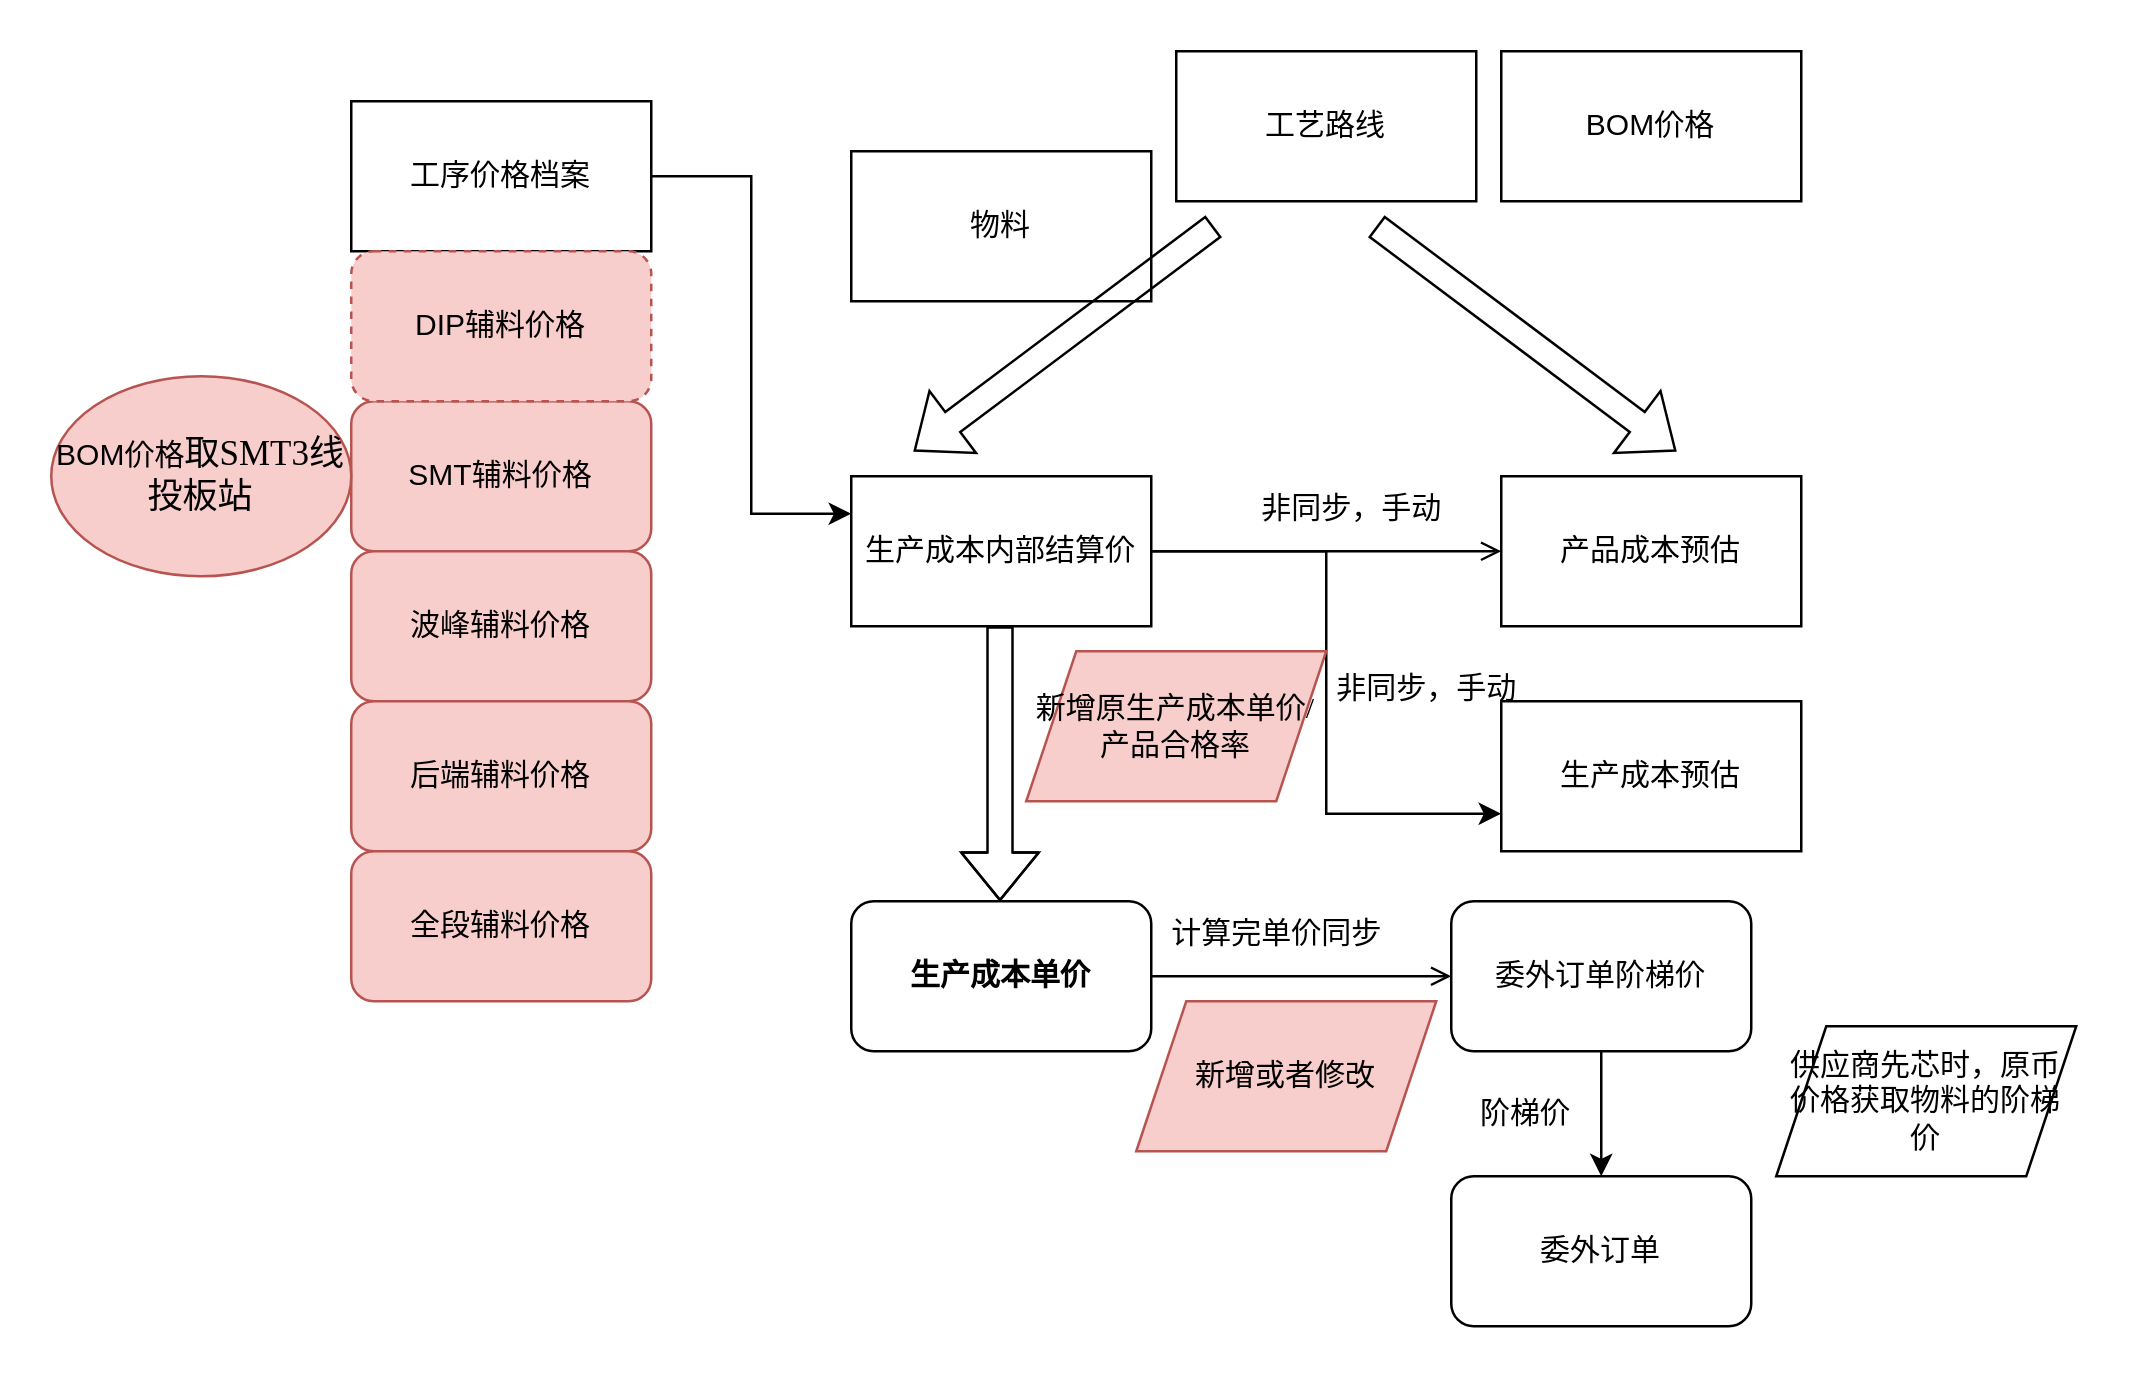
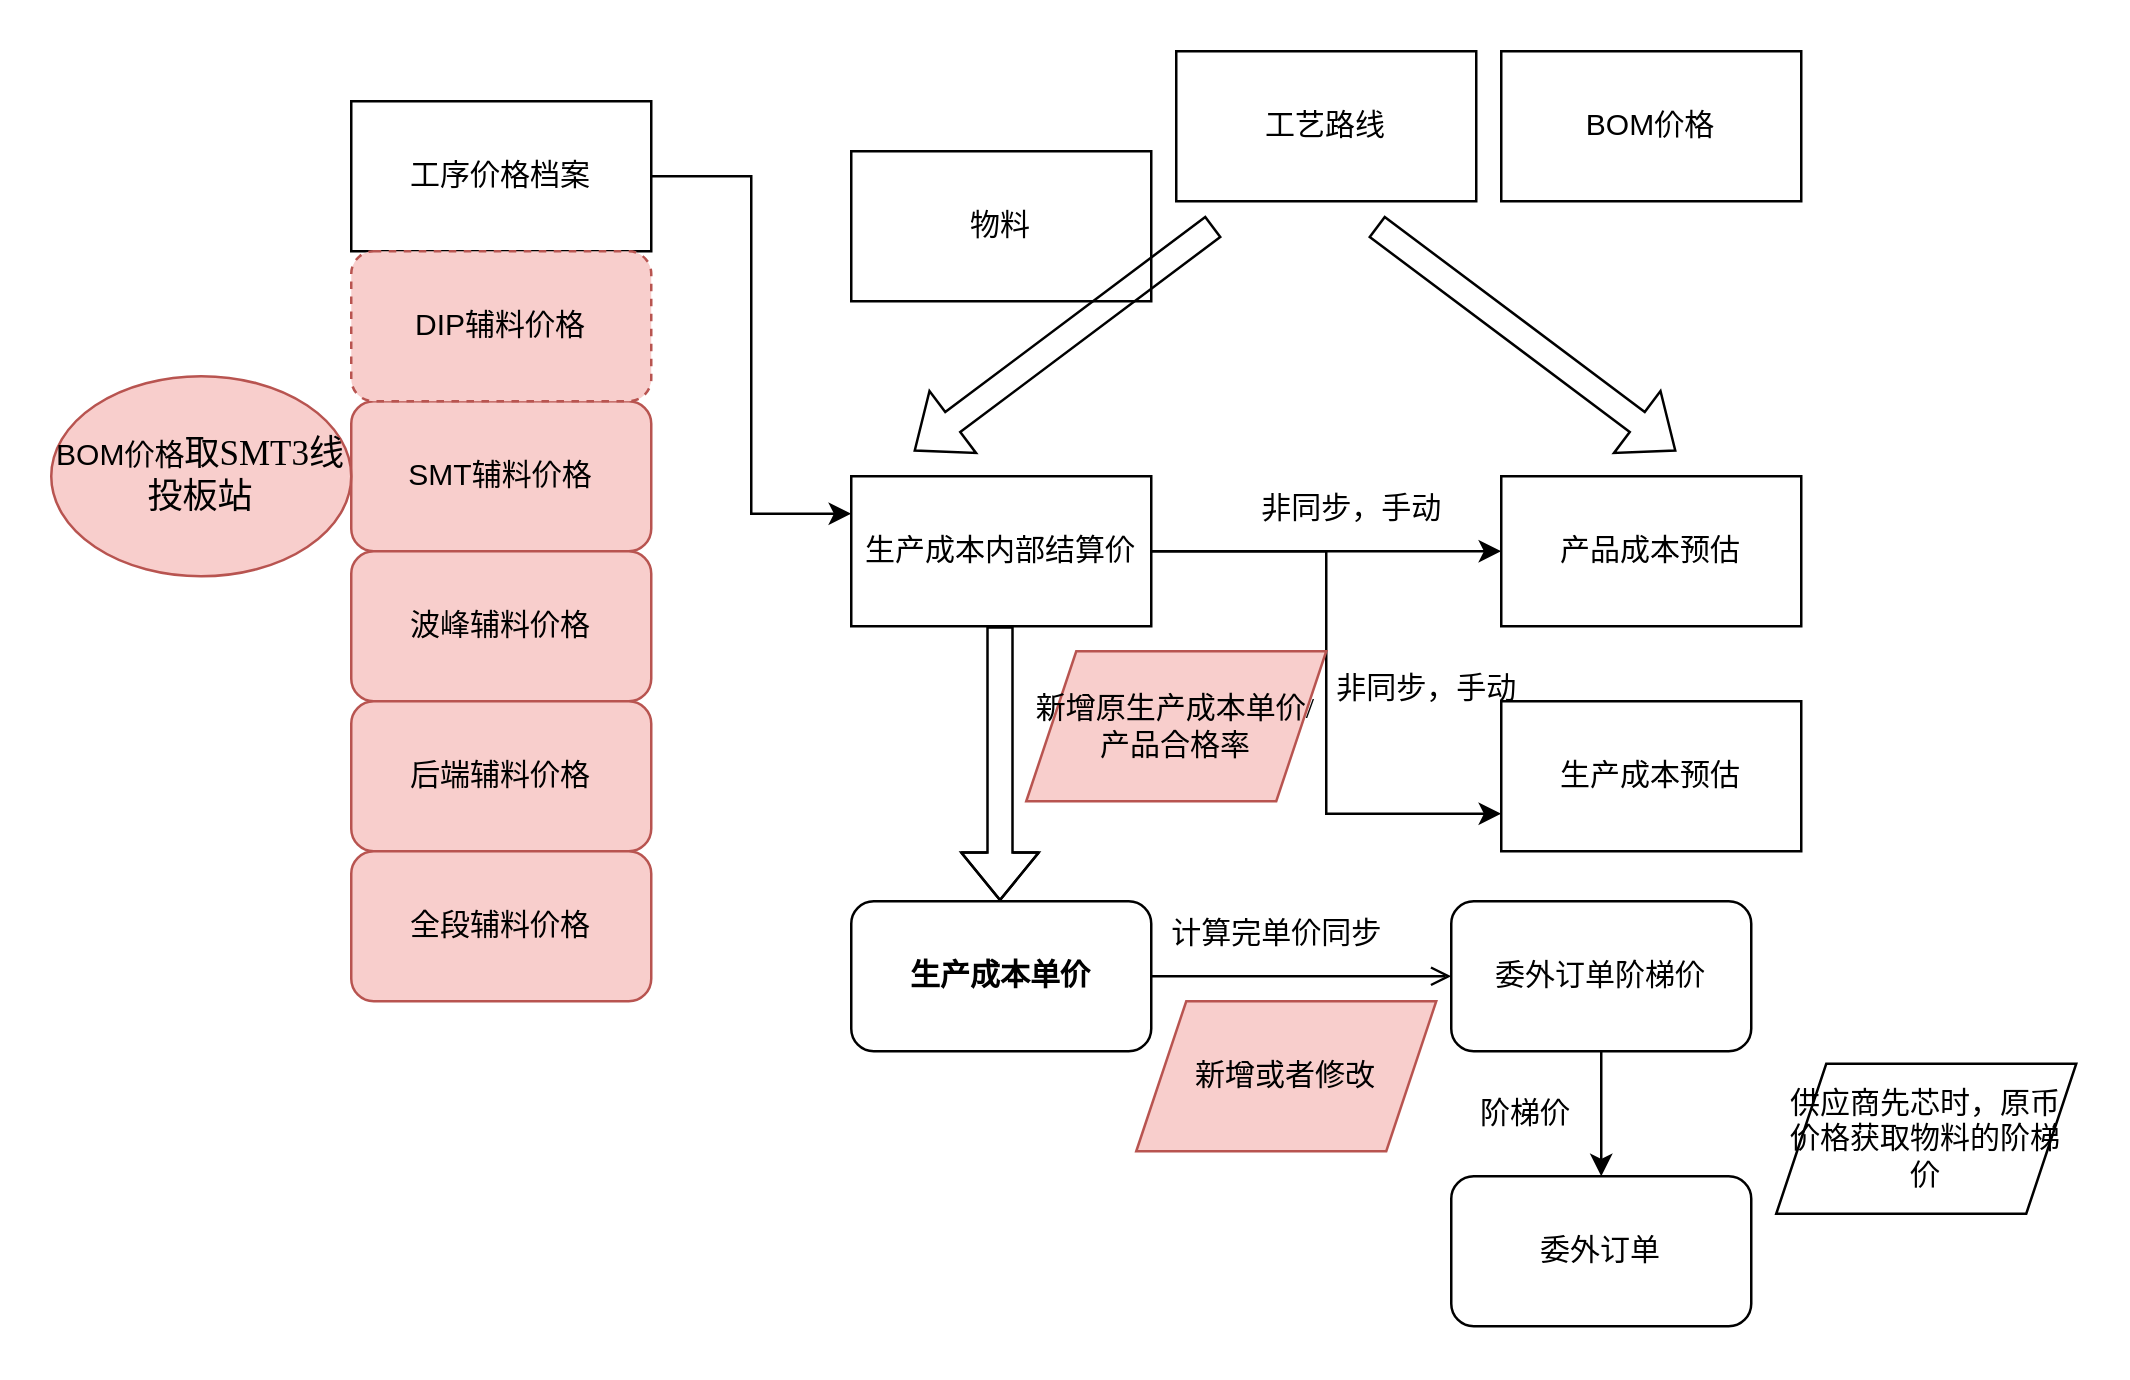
(1487, 551) -> (1483, 551)
(1926, 1101) -> (1926, 1139)
